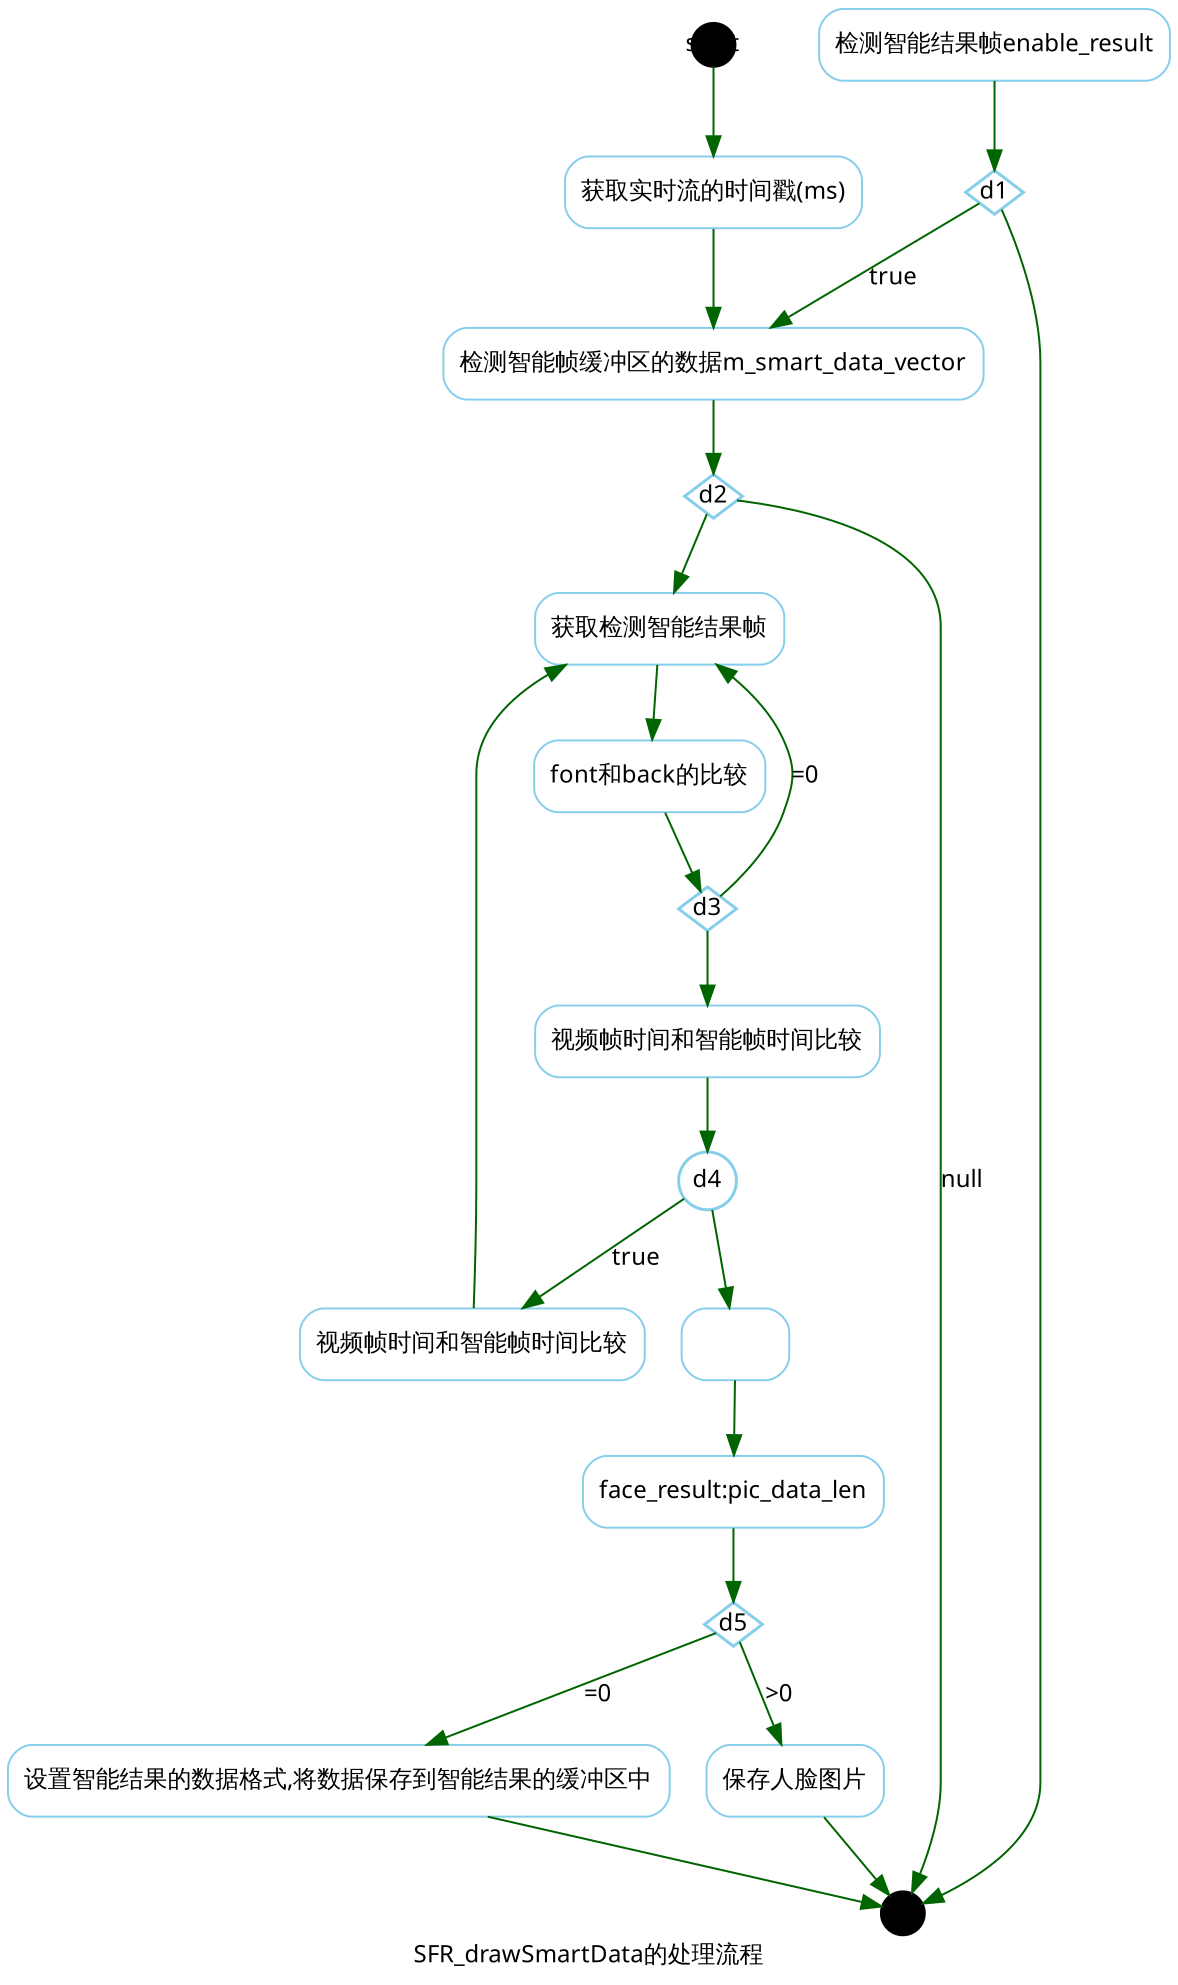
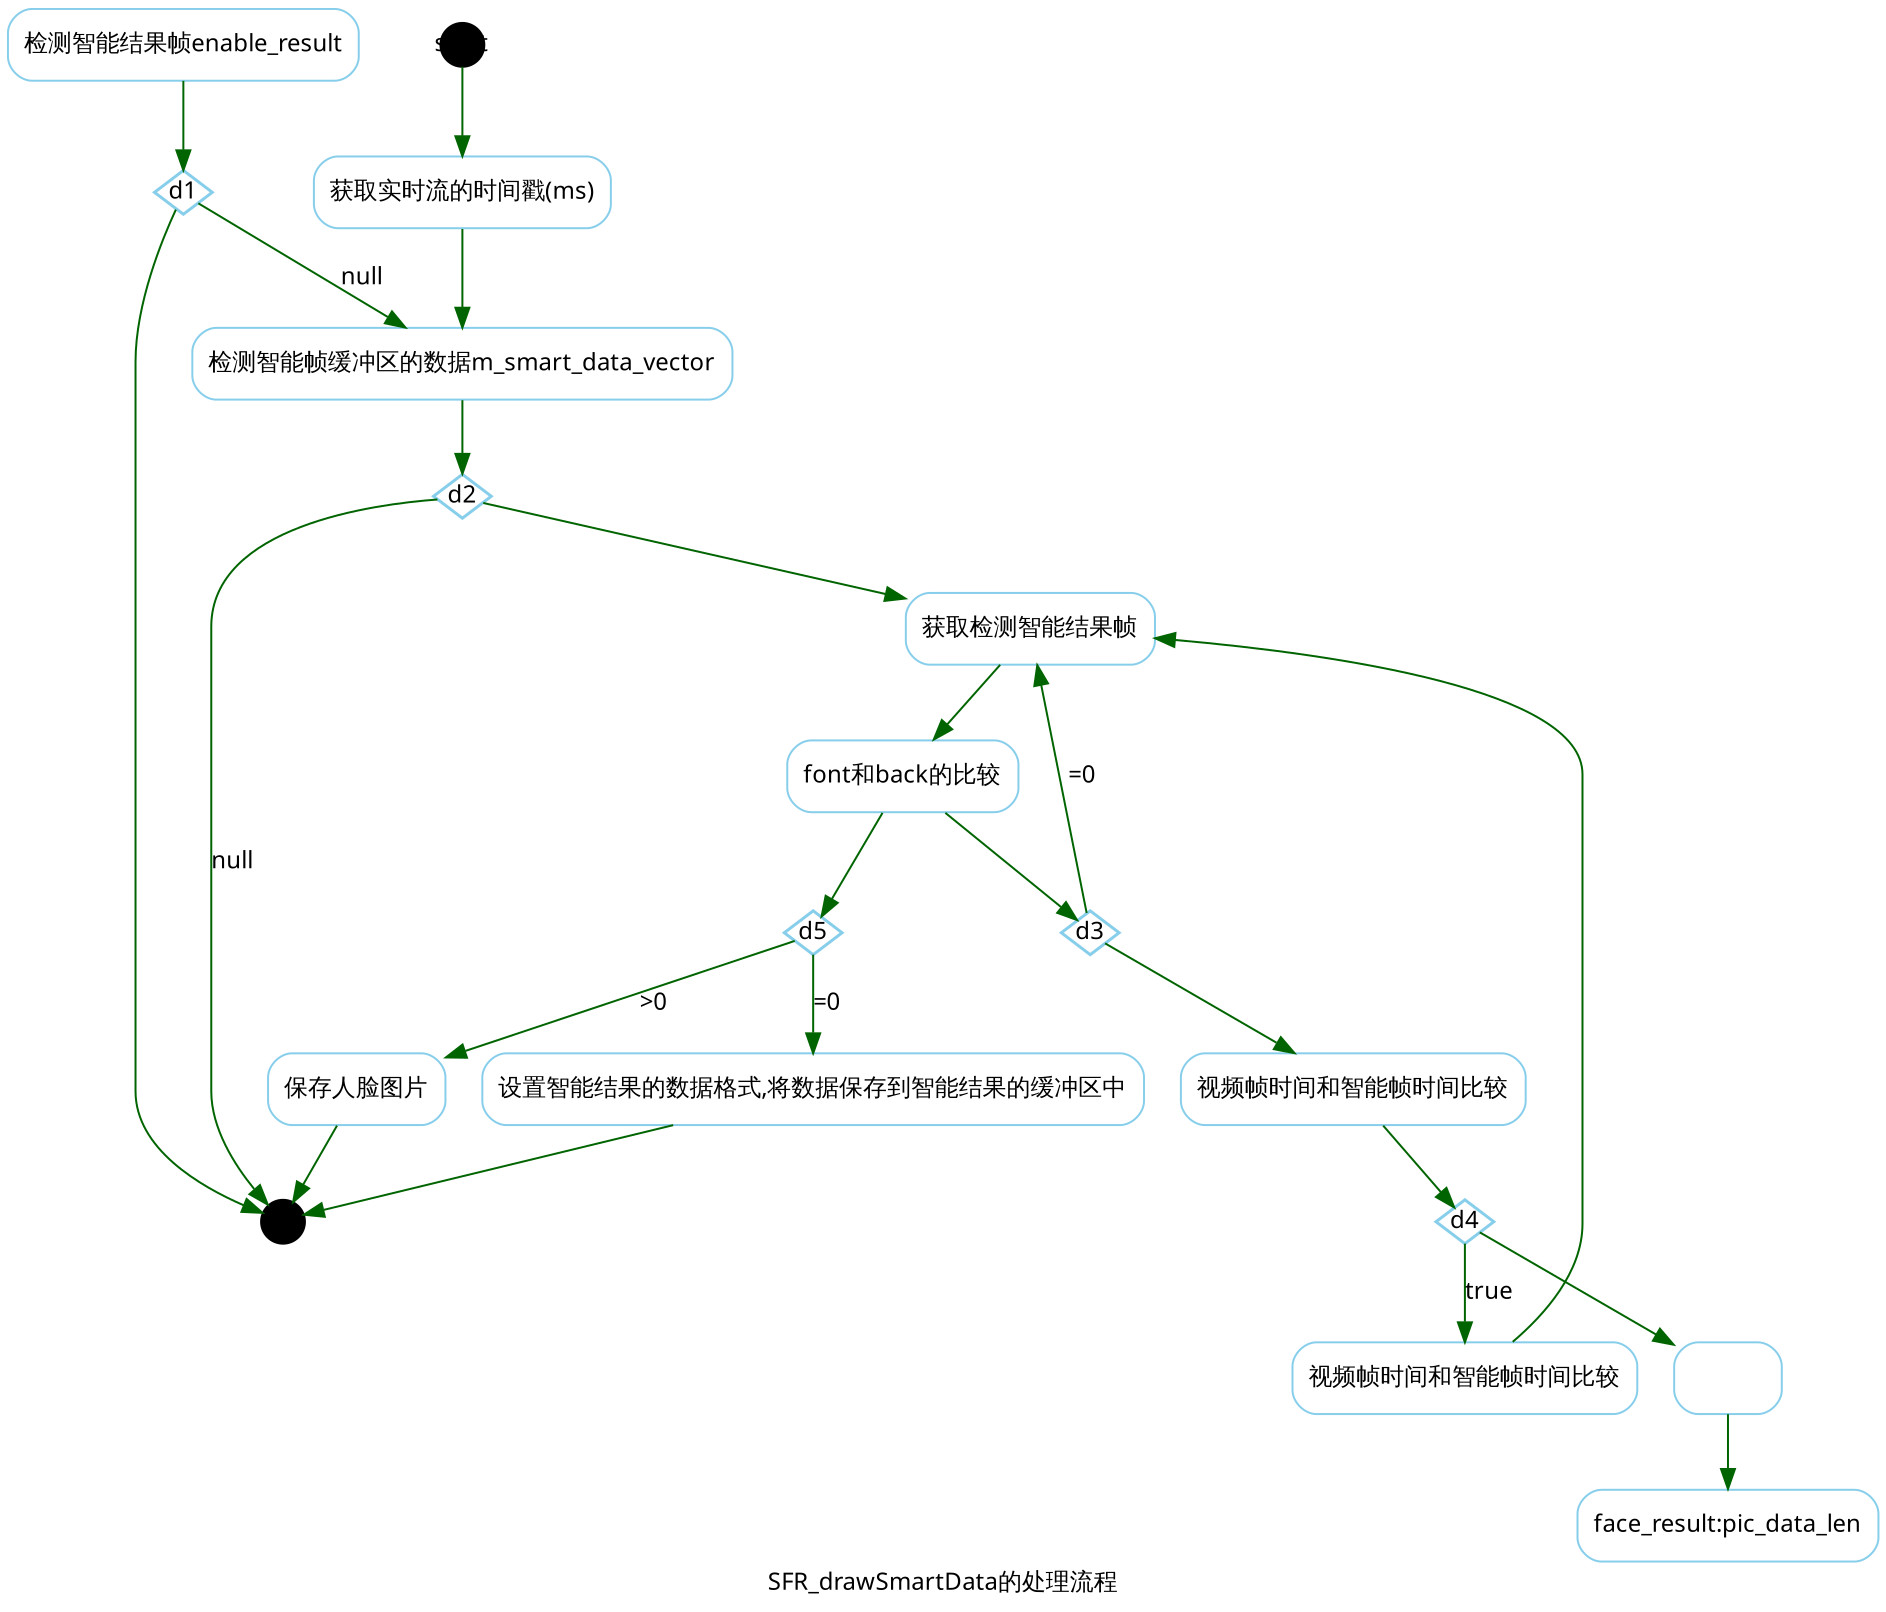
(894, 278) -> (363, 278)
(708, 1181) -> (1465, 1222)
(733, 1555) -> (857, 856)
